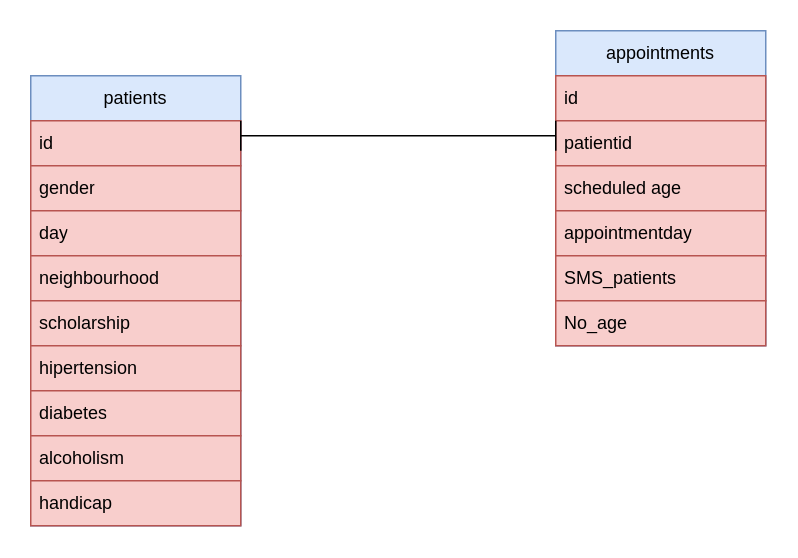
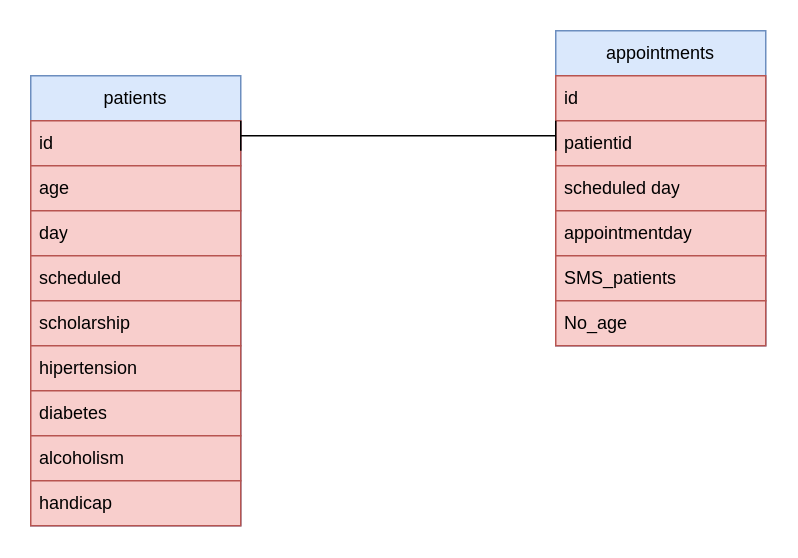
(70, 188) -> (55, 188)
(626, 188) -> (626, 188)
(103, 278) -> (83, 278)
